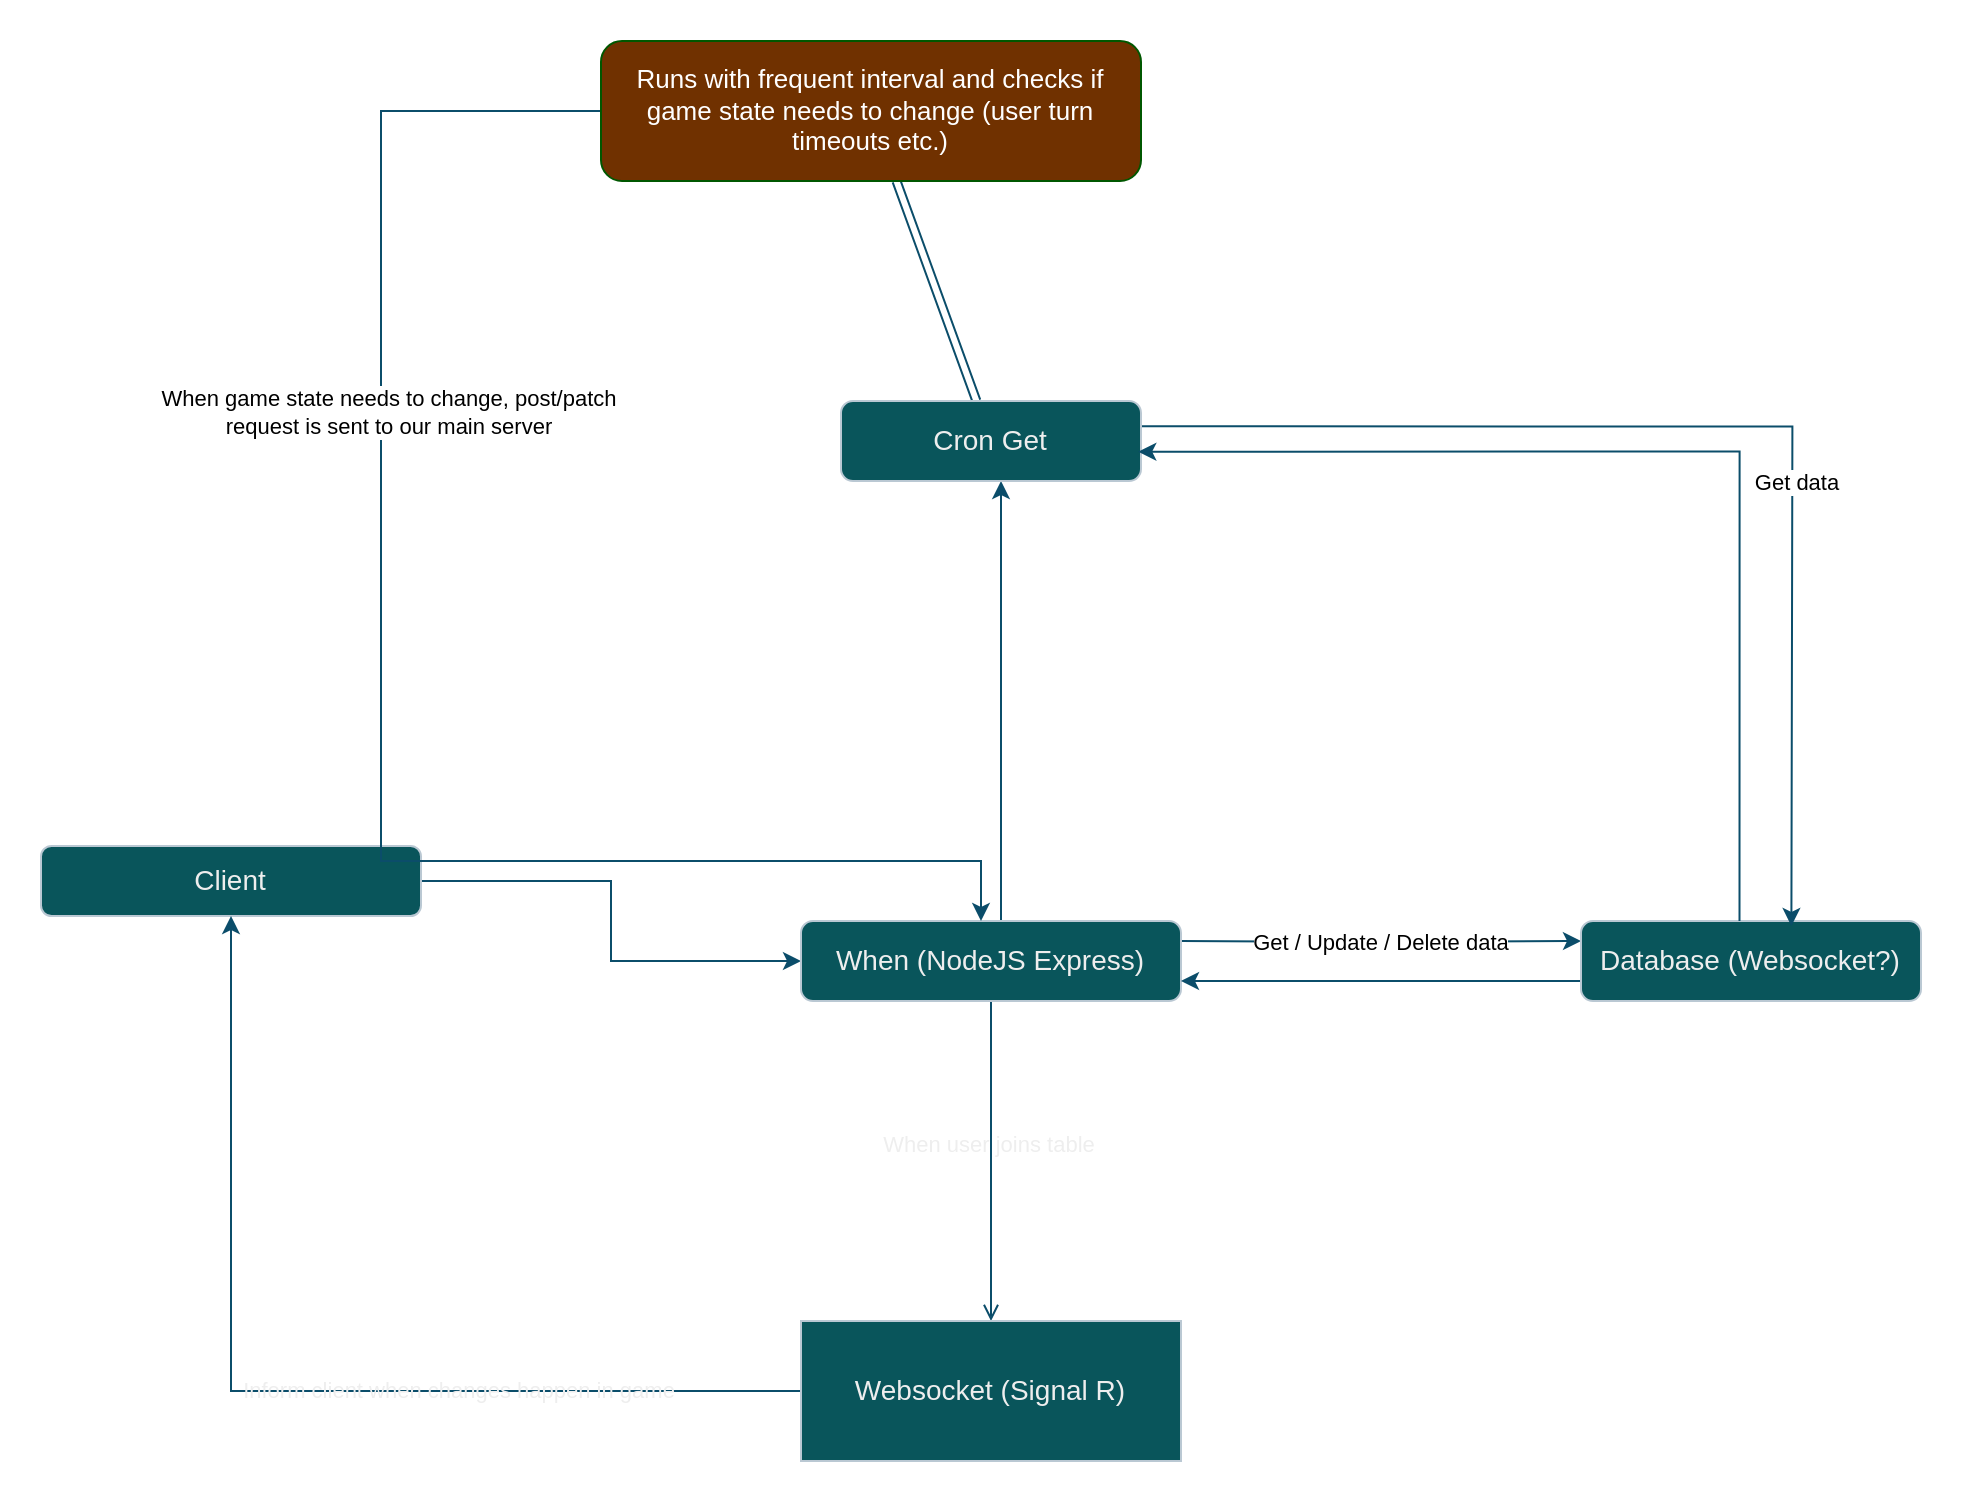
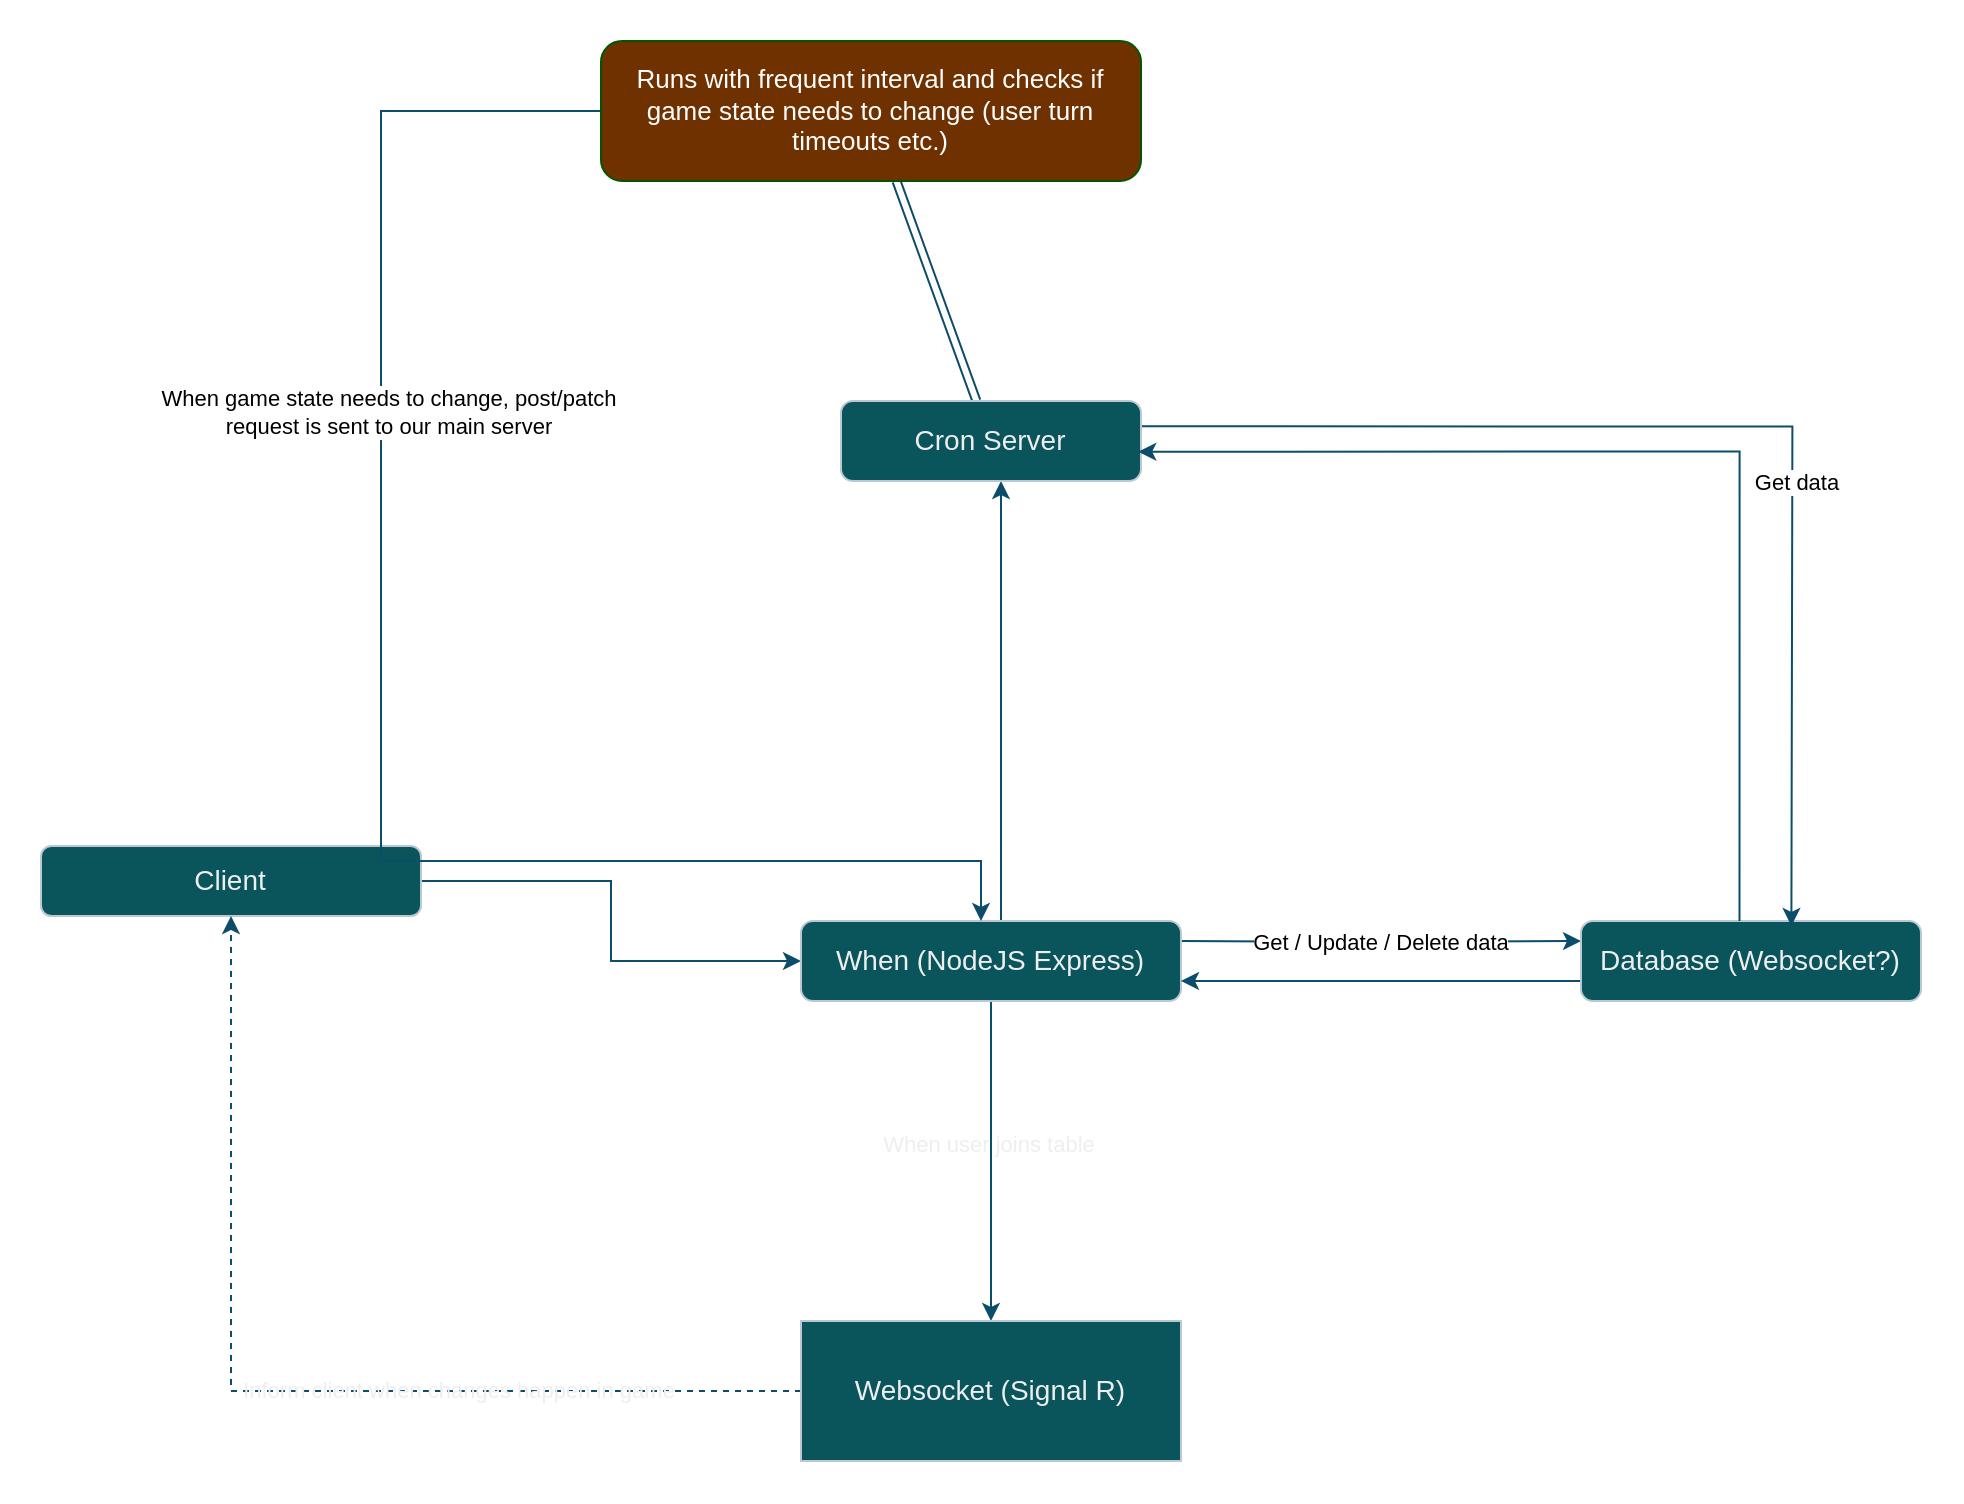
(991, 441) -> (991, 441)
(991, 1309) -> (991, 1306)
(283, 1391) -> (283, 1391)
